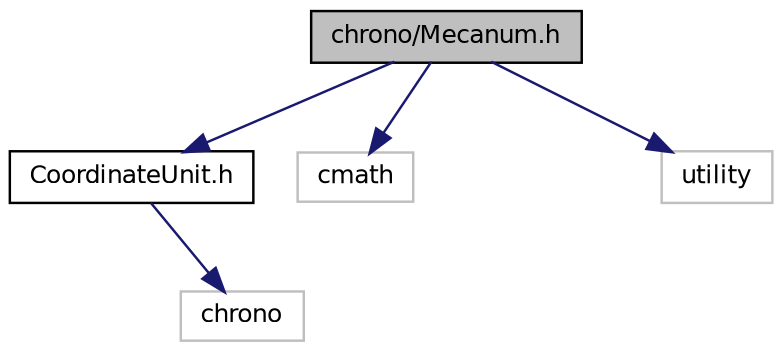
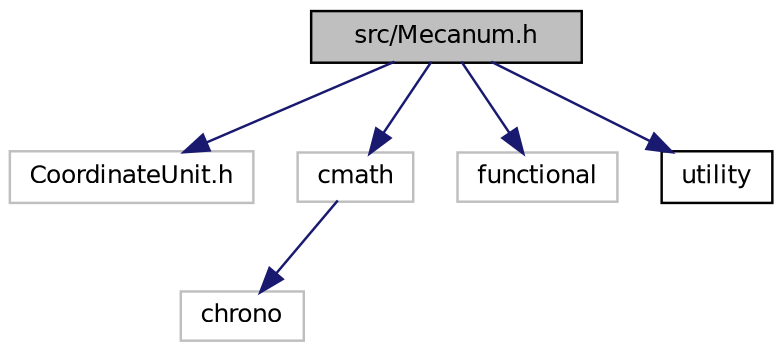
(446, 37) -> (446, 37)
(132, 177) -> (132, 177)
none -> (537, 177)
(717, 177) -> (717, 177)
(180, 238) -> (307, 237)
